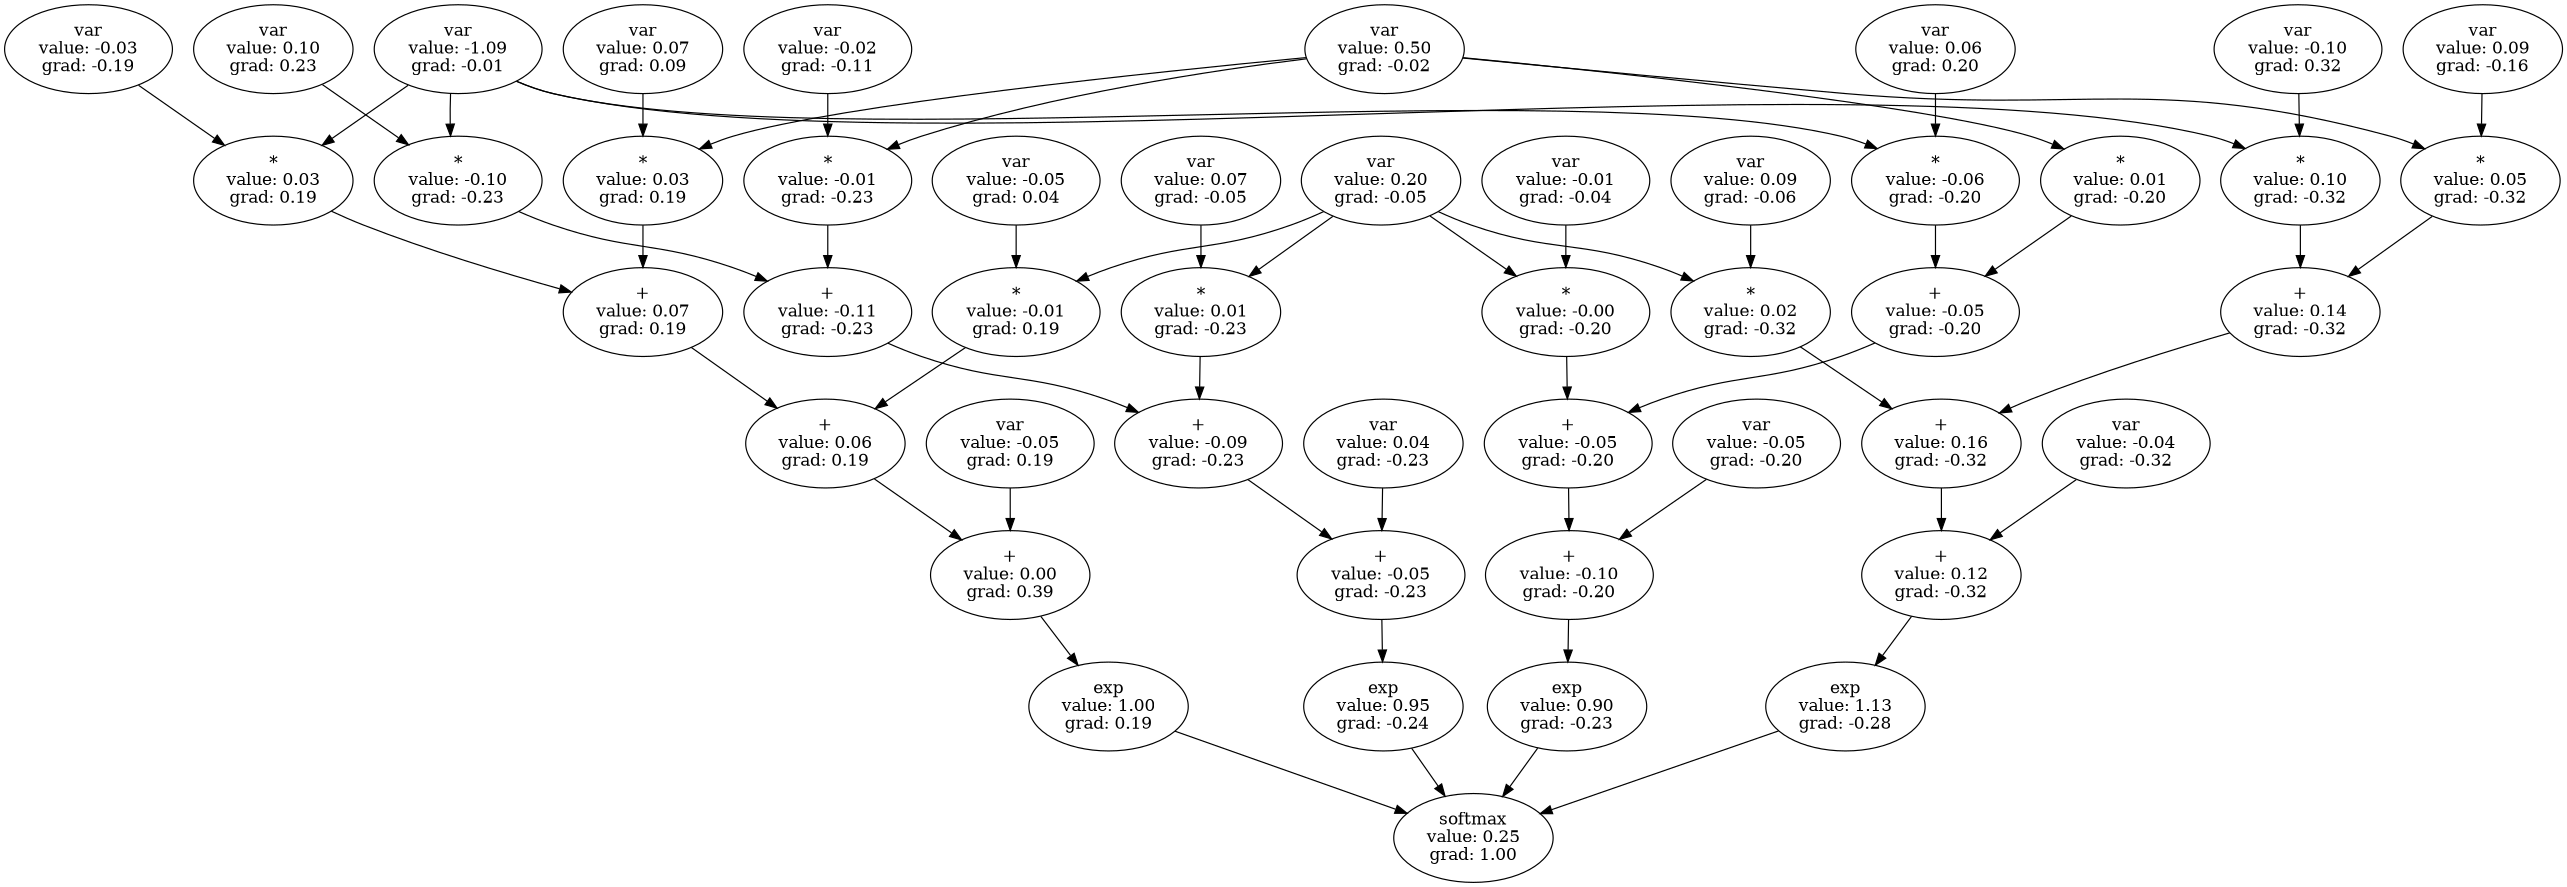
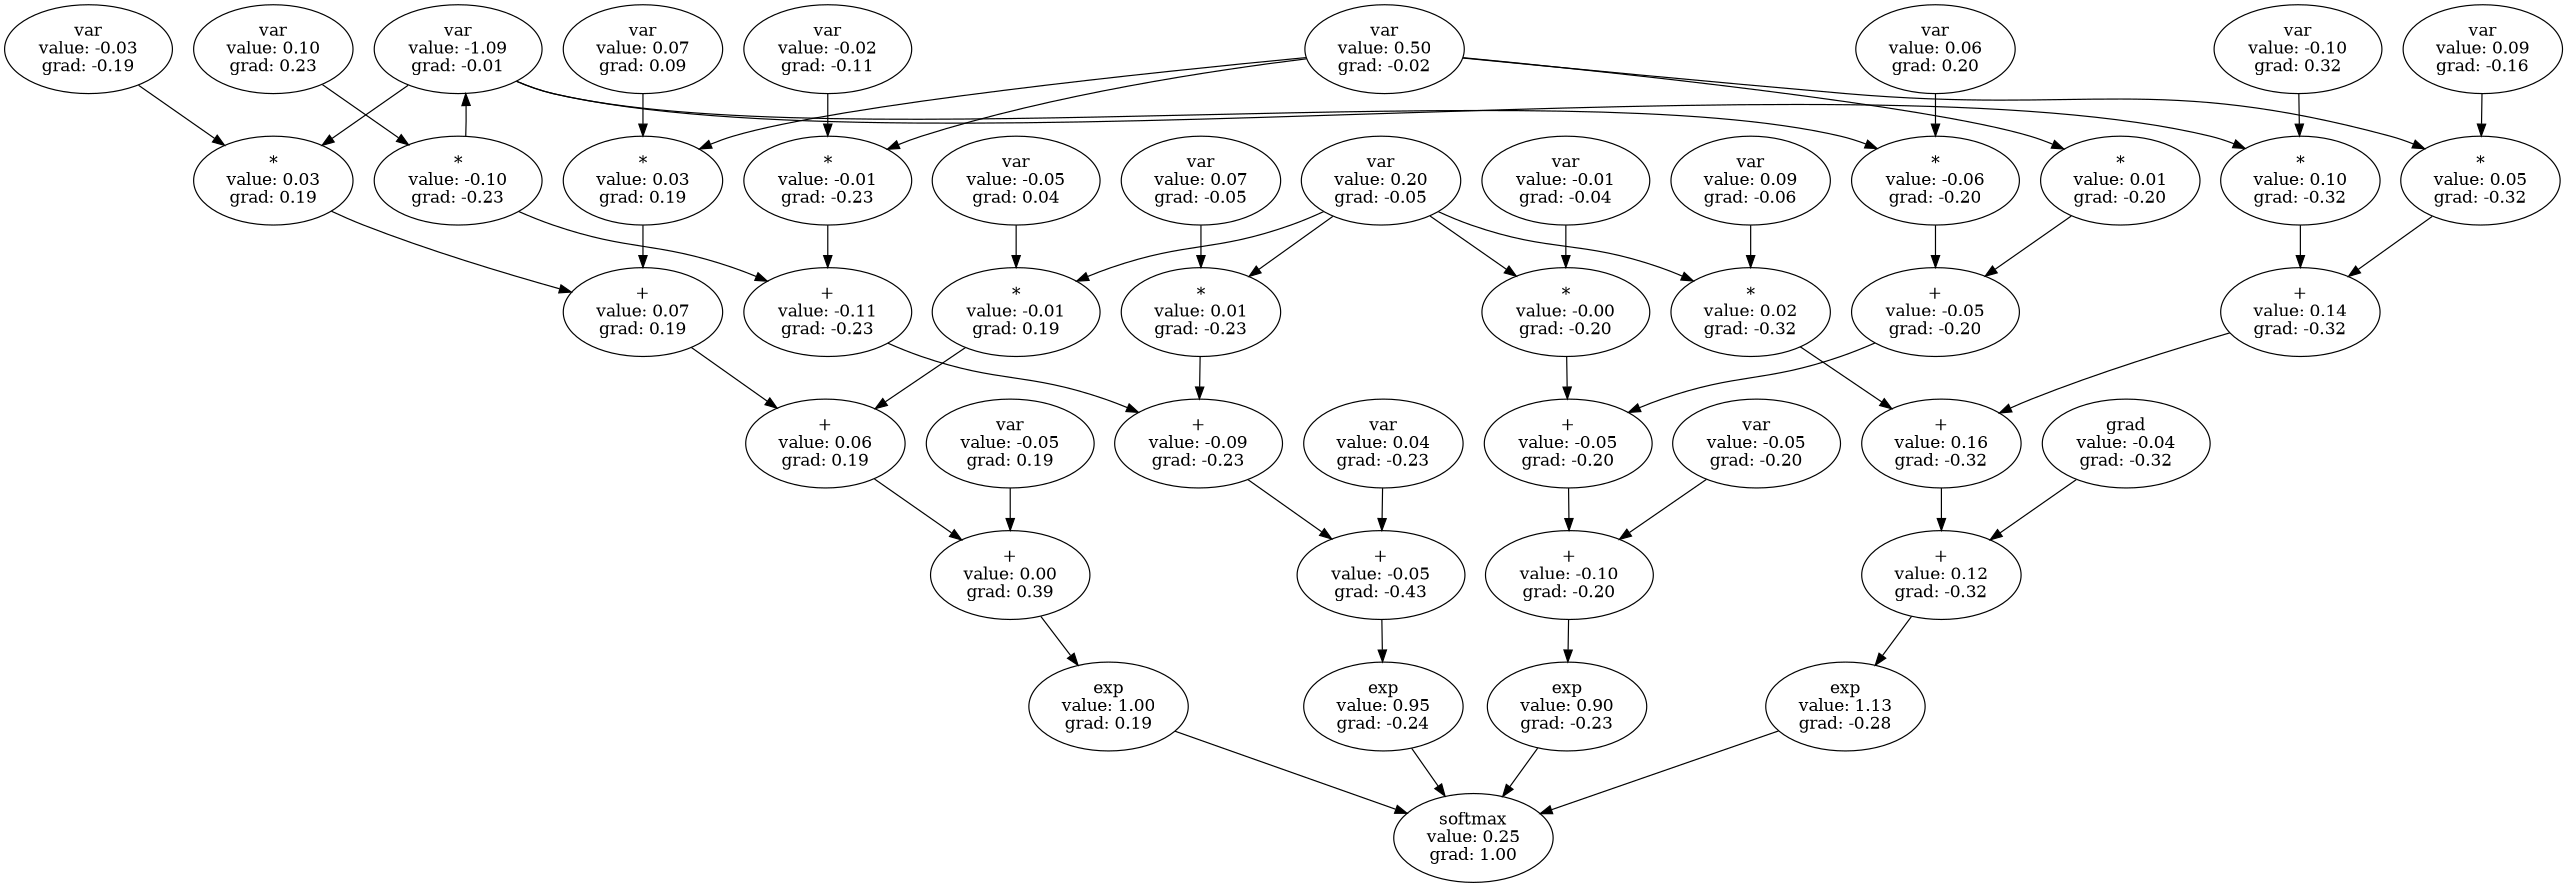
(450, 109) -> (466, 121)
(2126, 444) -> (2126, 444)
(1381, 575) -> (1381, 575)
